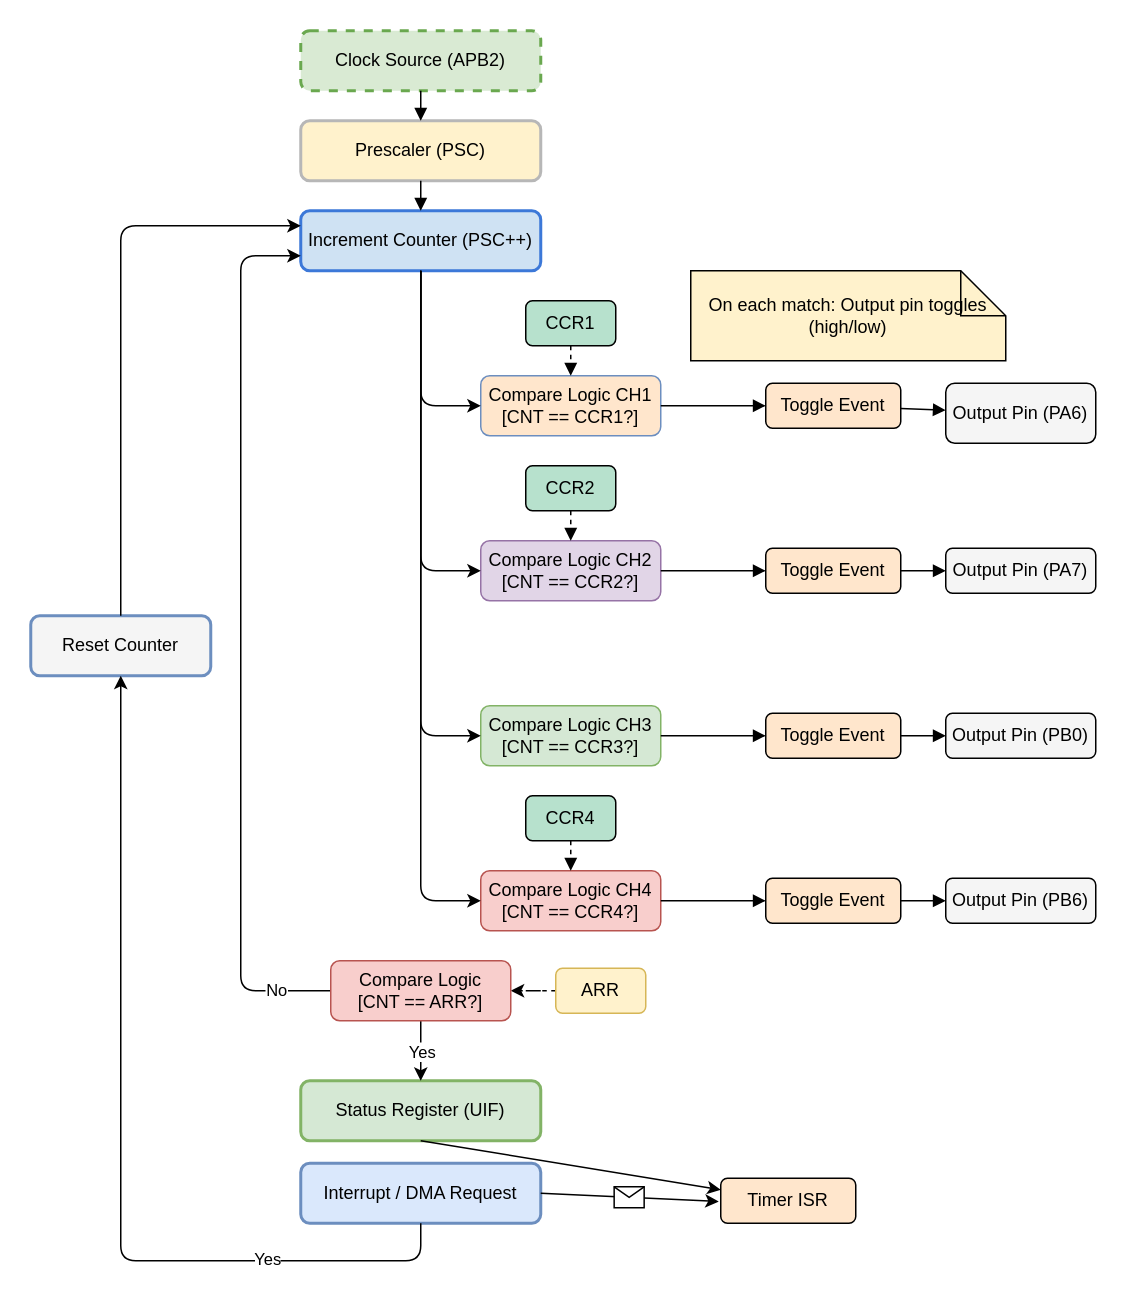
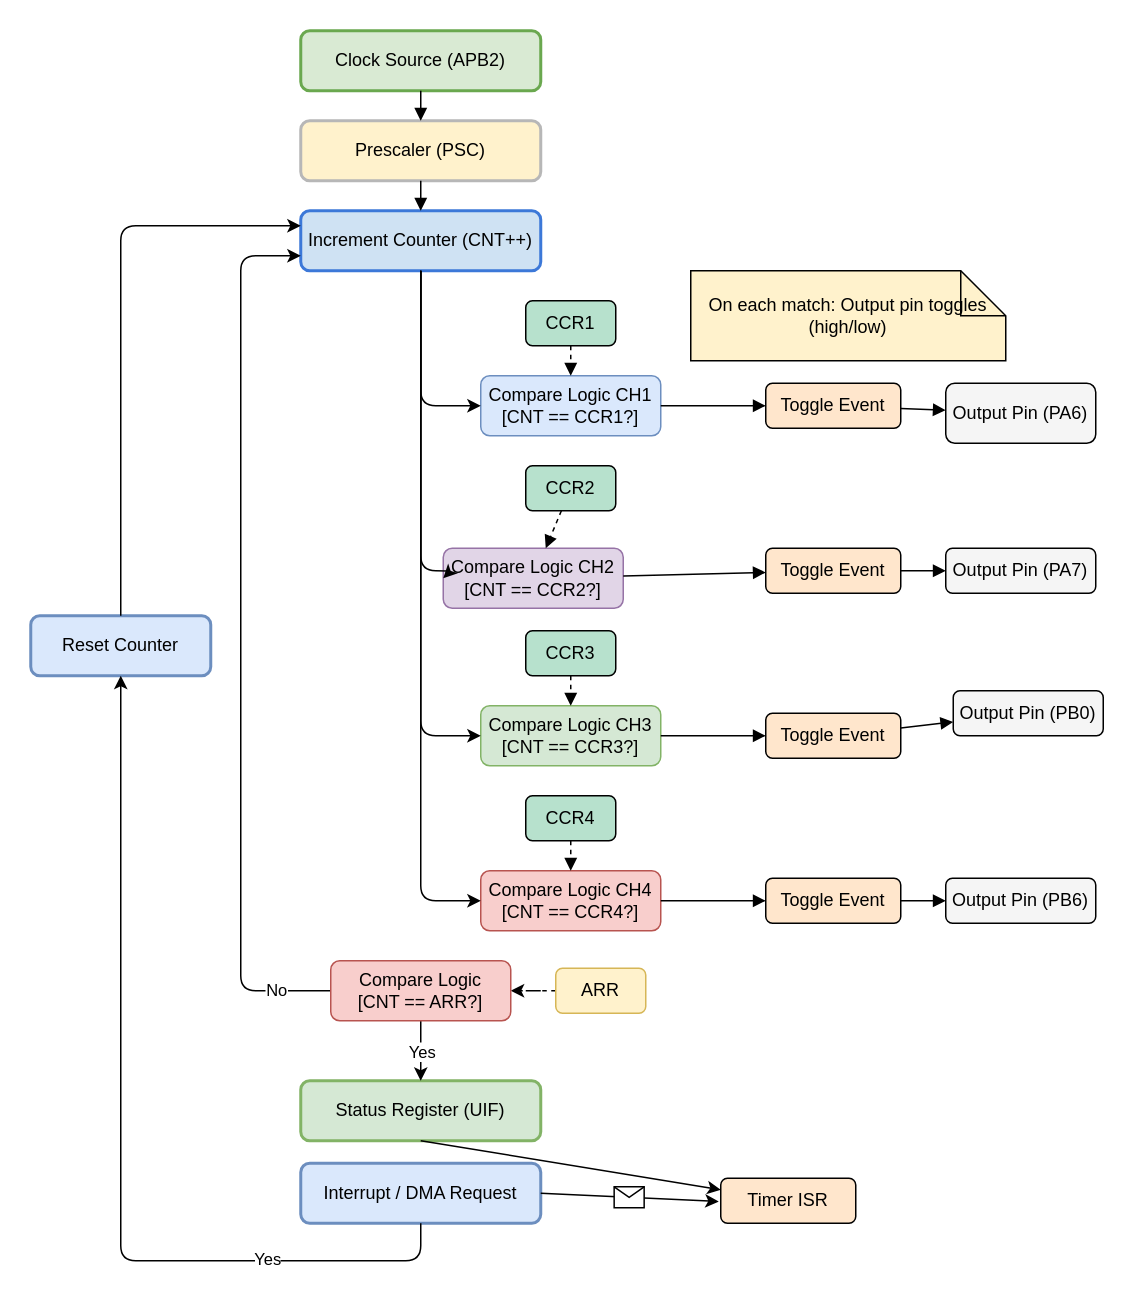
(421, 61) -> (421, 61)
(421, 241) -> (421, 241)
(571, 406) -> (571, 406)
(571, 571) -> (533, 578)
(121, 646) -> (121, 646)
none -> (571, 653)
none -> (571, 684)
(1021, 736) -> (1028, 713)
